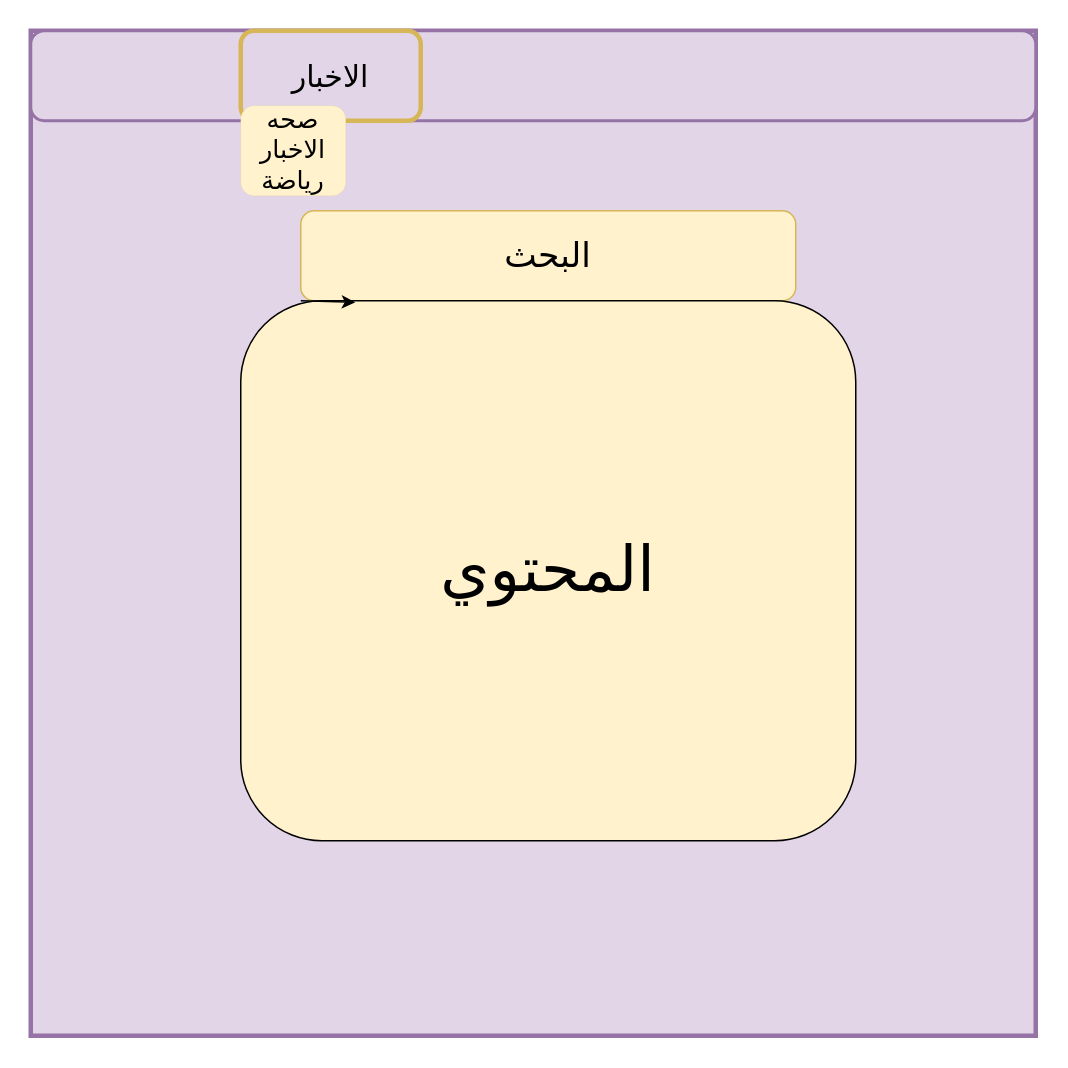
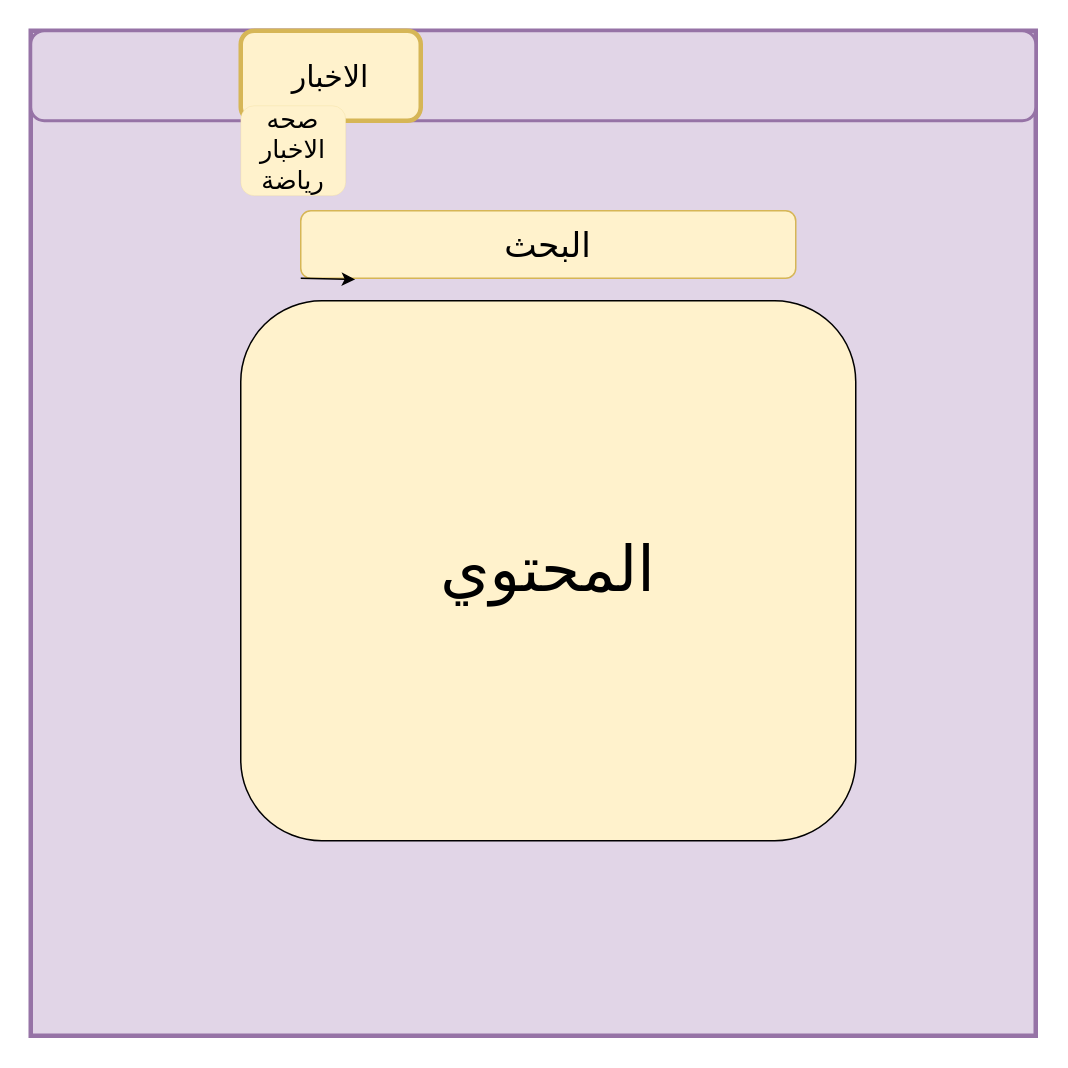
(331, 76) -> (331, 76)
(548, 256) -> (548, 245)
